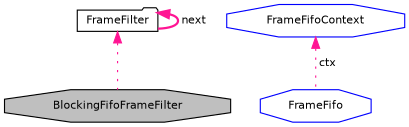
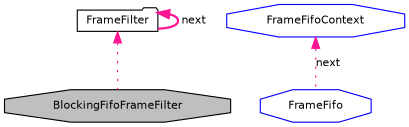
(326, 63) -> (326, 63)
